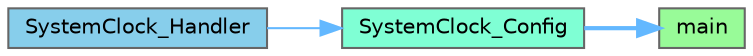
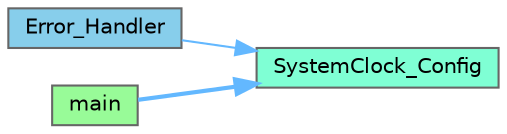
(138, 28) -> (95, 28)
(611, 28) -> (187, 93)
